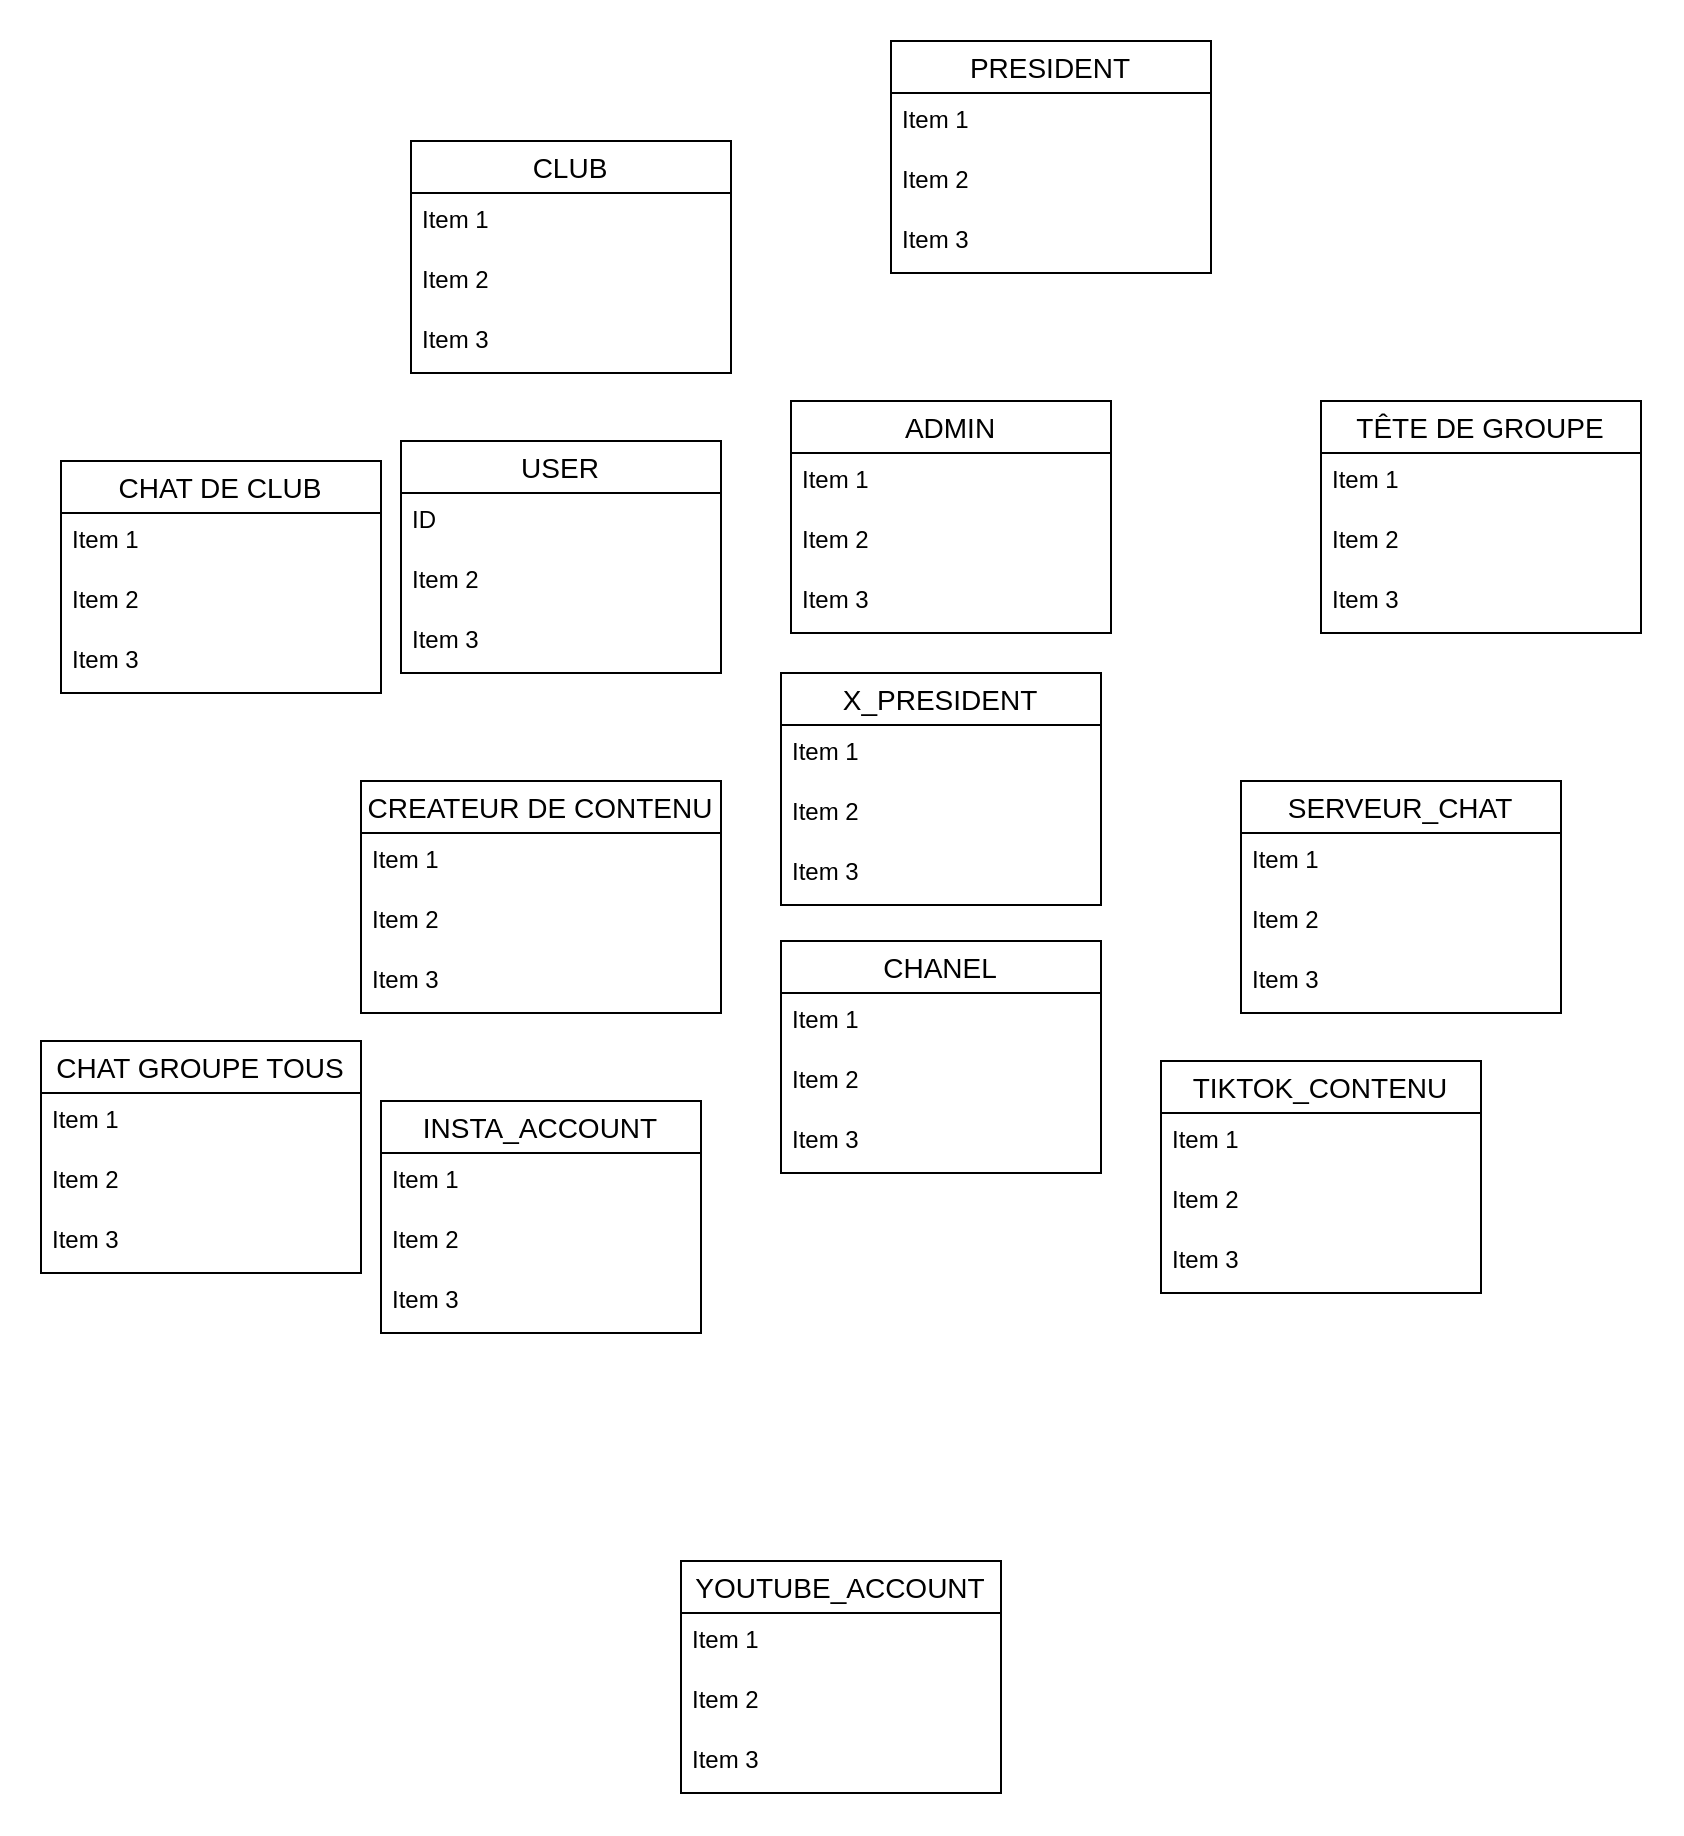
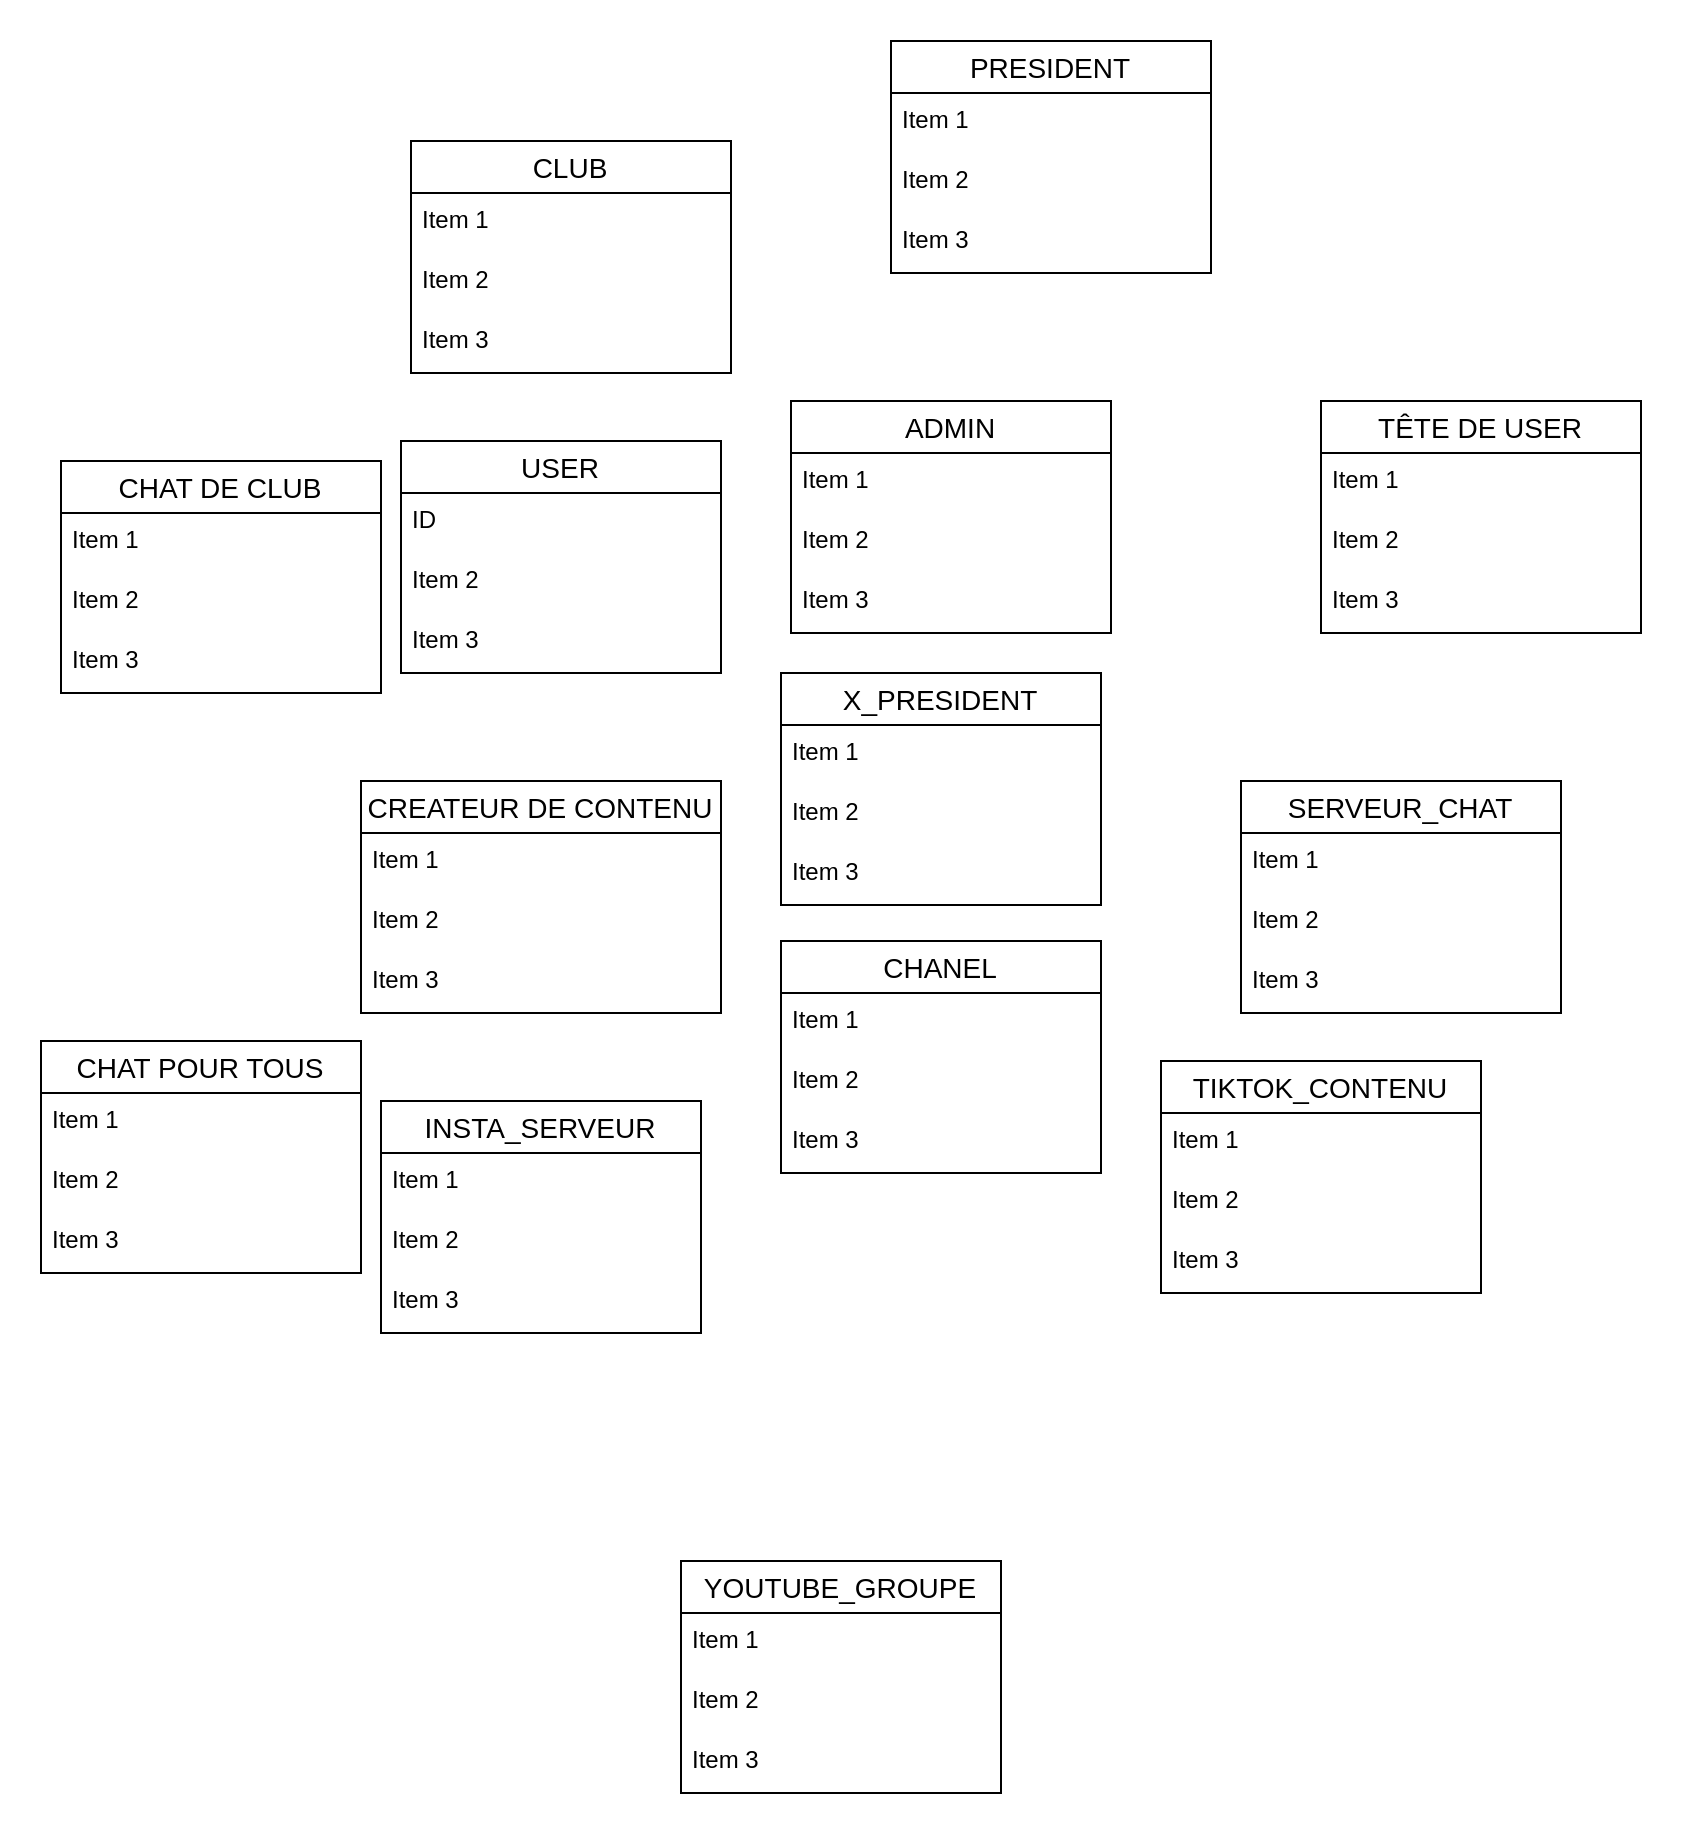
(1480, 429) -> (1480, 429)
(200, 1069) -> (200, 1069)
(540, 1129) -> (540, 1129)
(840, 1589) -> (840, 1589)
